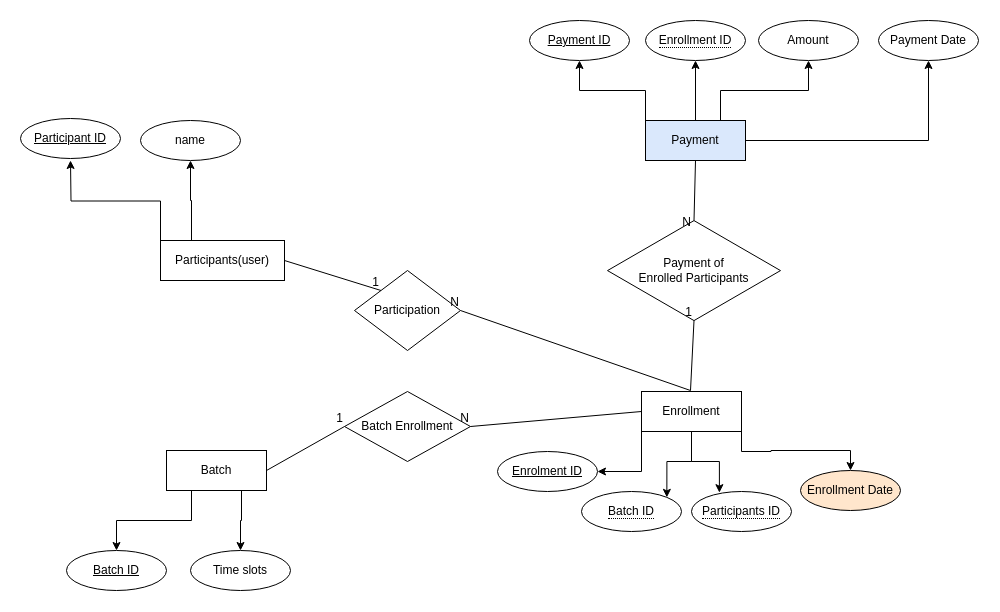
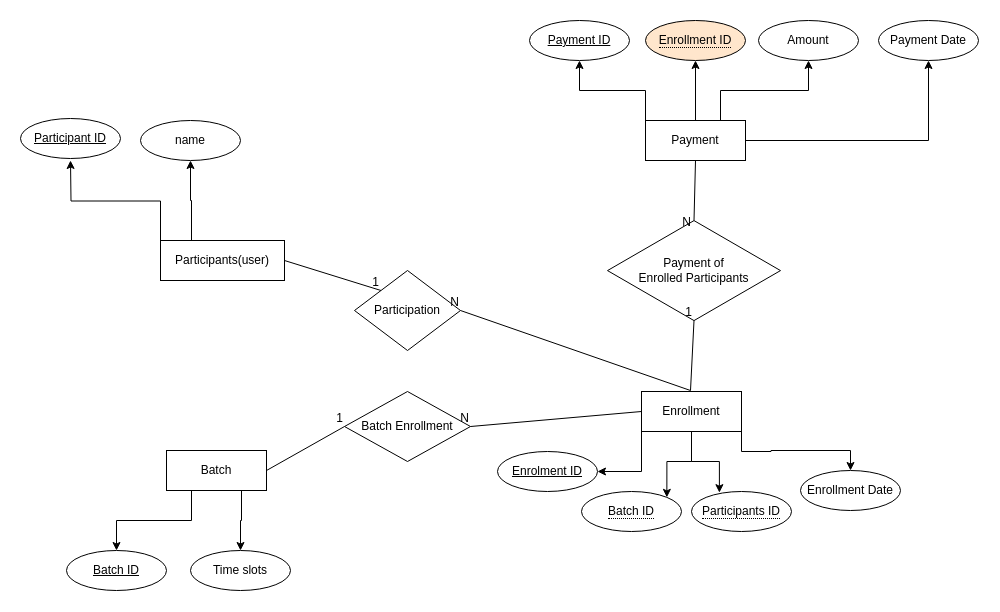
(696, 41) -> (696, 41)
(696, 141) -> (696, 141)
(851, 491) -> (851, 491)
